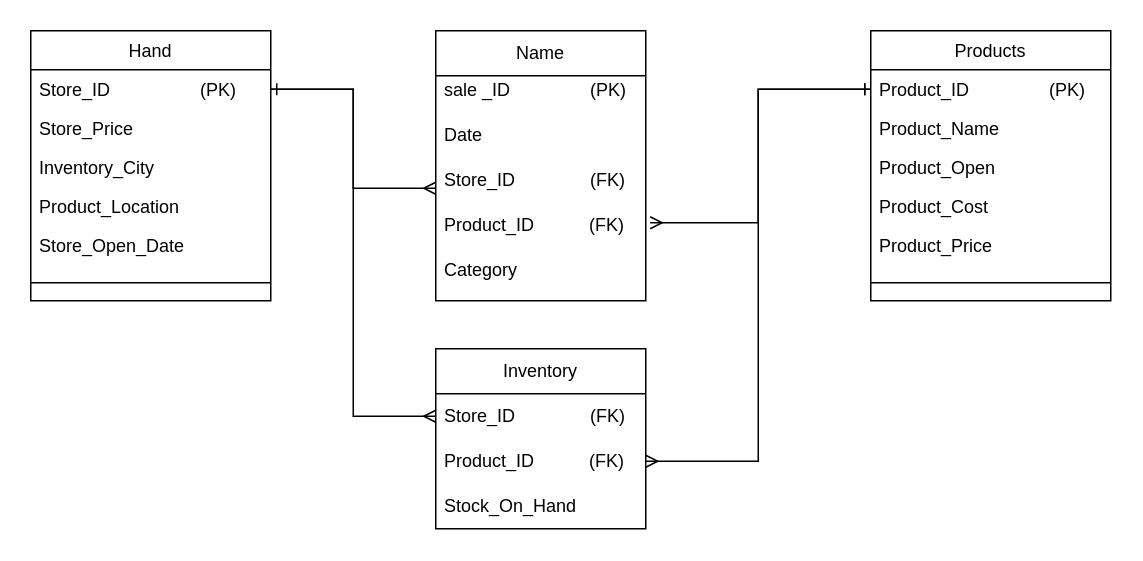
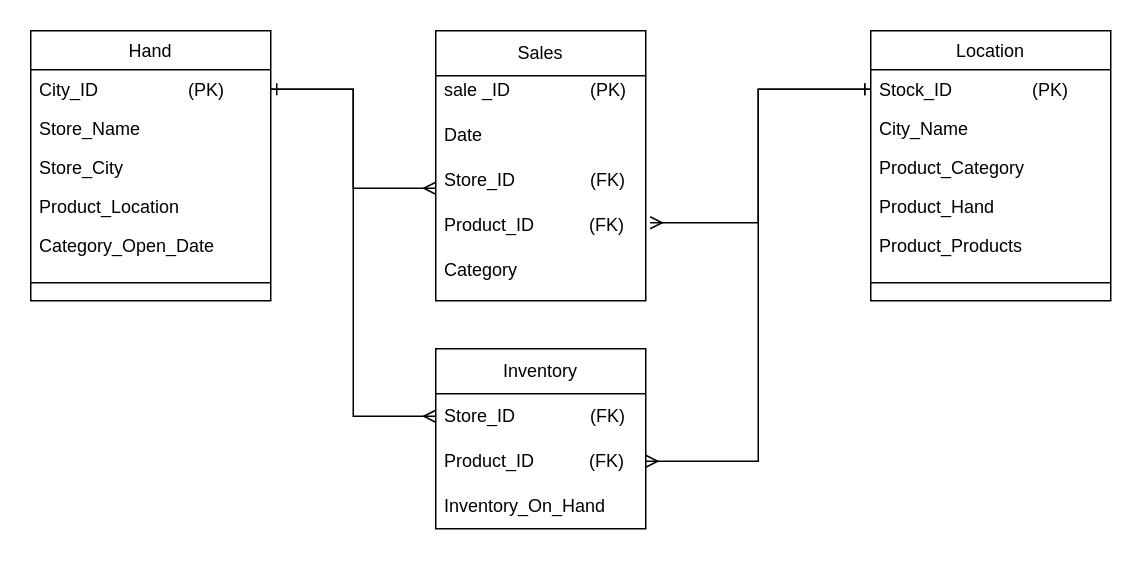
(990, 51) -> (990, 51)
(541, 53) -> (541, 53)
(169, 90) -> (162, 90)
(1011, 90) -> (1001, 90)
(92, 129) -> (89, 129)
(939, 129) -> (922, 129)
(107, 168) -> (87, 168)
(939, 168) -> (960, 168)
(939, 207) -> (939, 207)
(115, 246) -> (130, 246)
(942, 246) -> (960, 246)
(510, 506) -> (530, 506)
